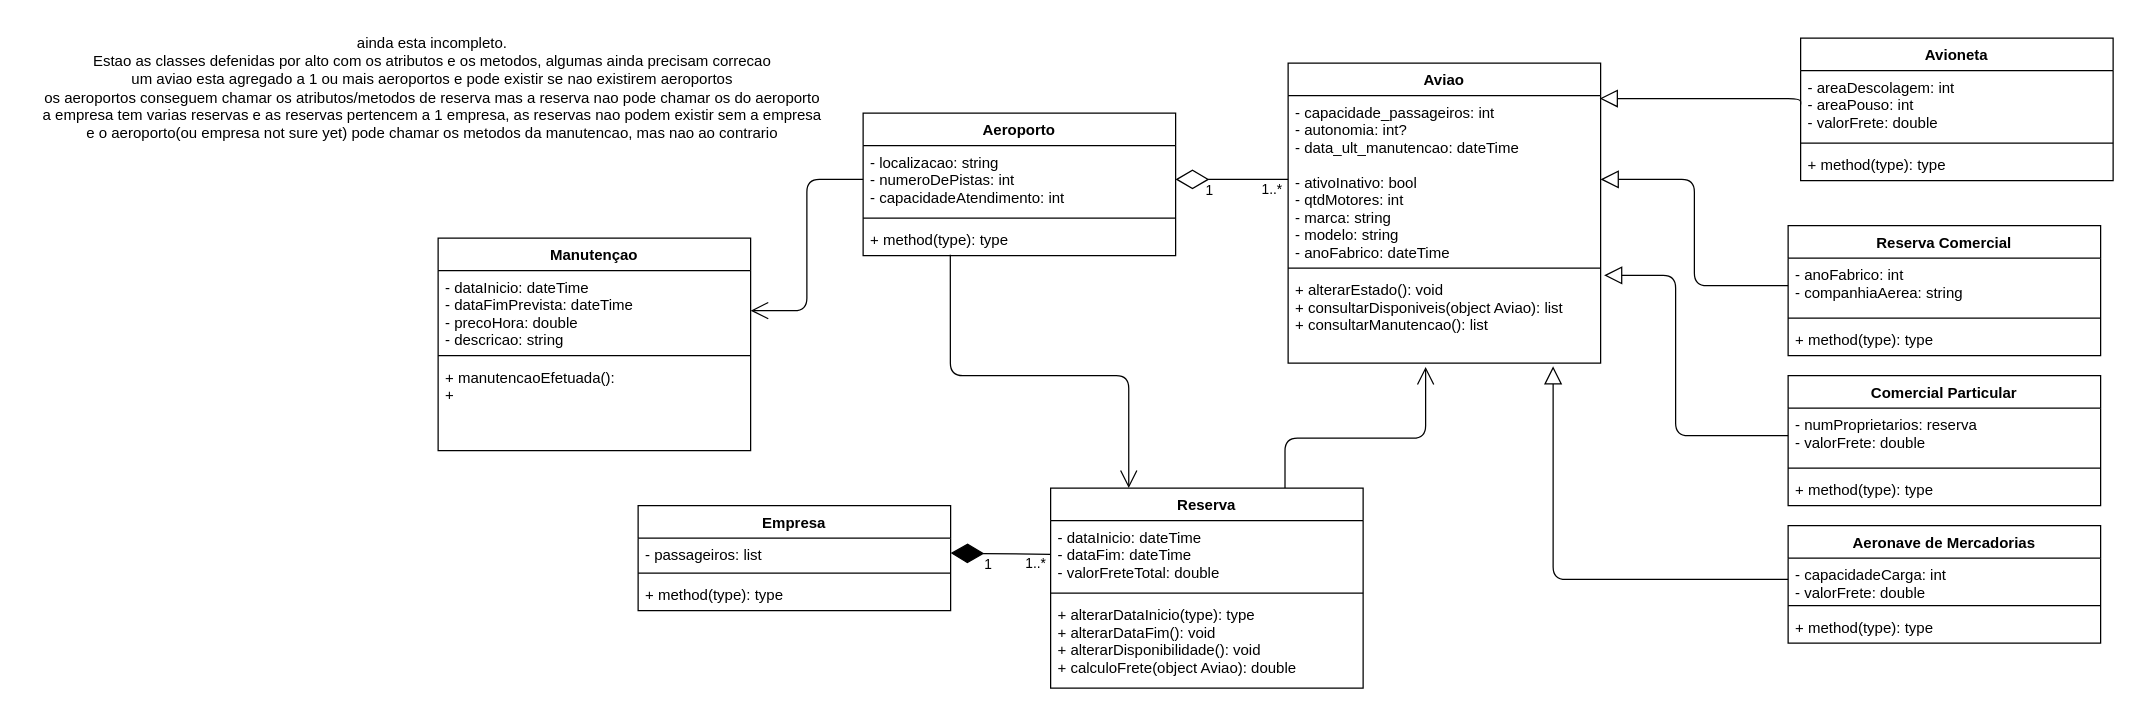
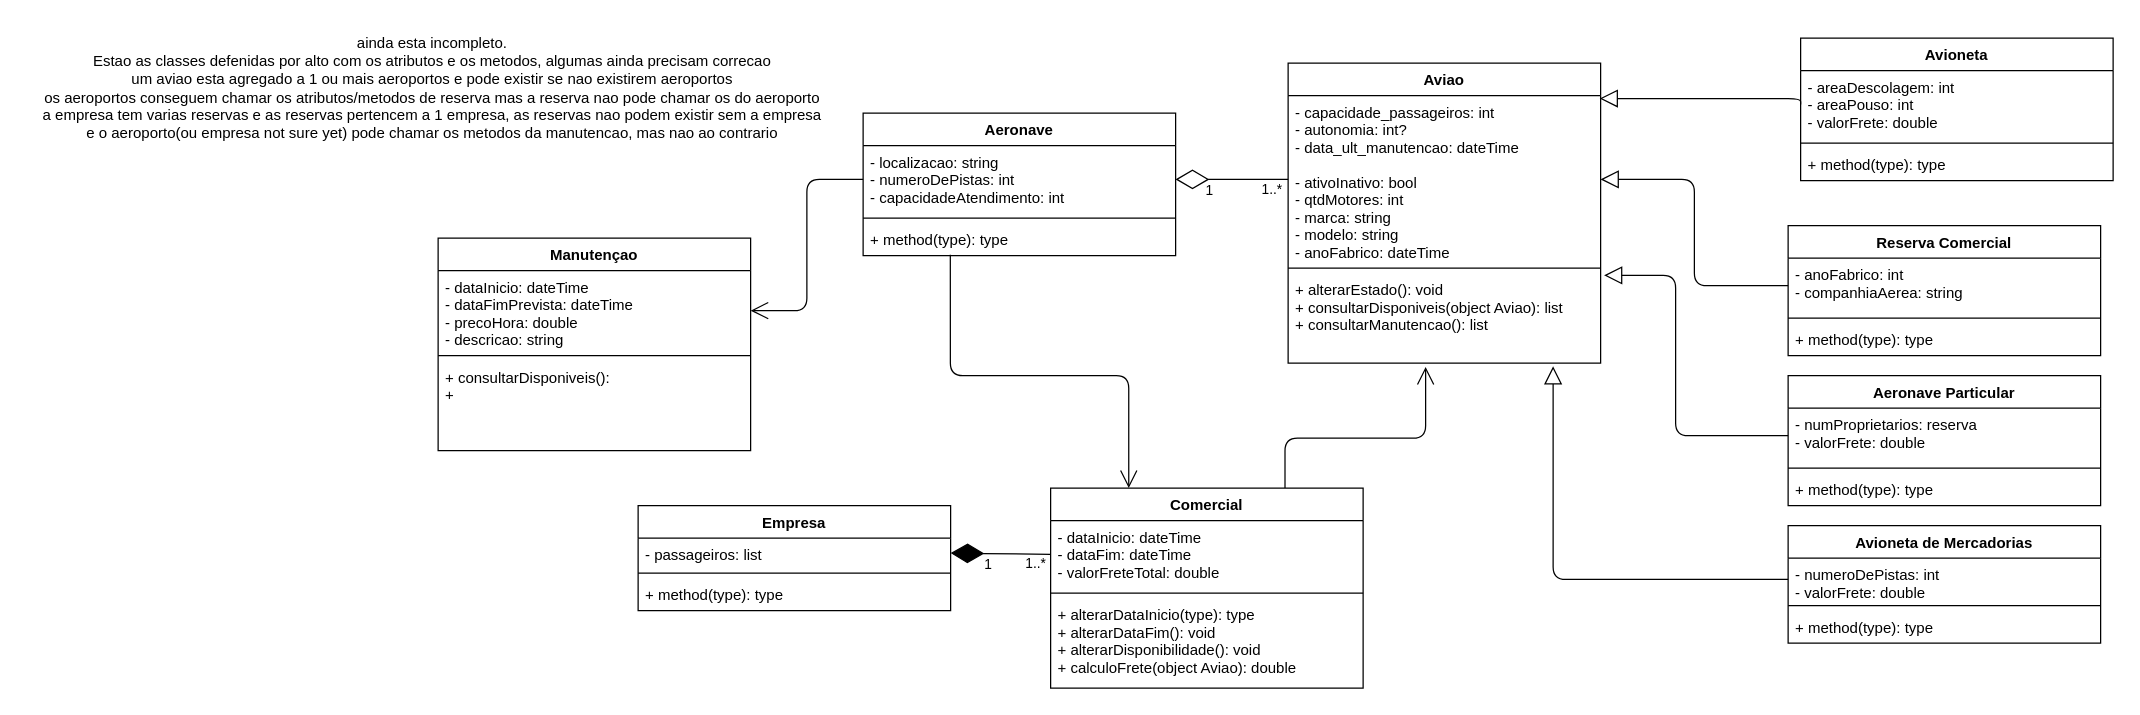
(1019, 130) -> (1019, 130)
(538, 378) -> (538, 378)
(1944, 393) -> (1944, 393)
(1206, 505) -> (1206, 505)
(1944, 543) -> (1944, 543)
(1878, 575) -> (1873, 575)
